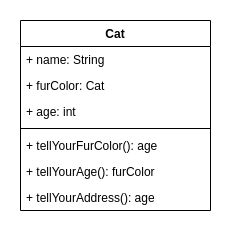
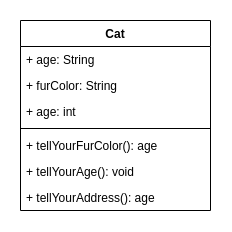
(67, 60) -> (63, 60)
(70, 86) -> (79, 86)
(101, 172) -> (87, 172)
